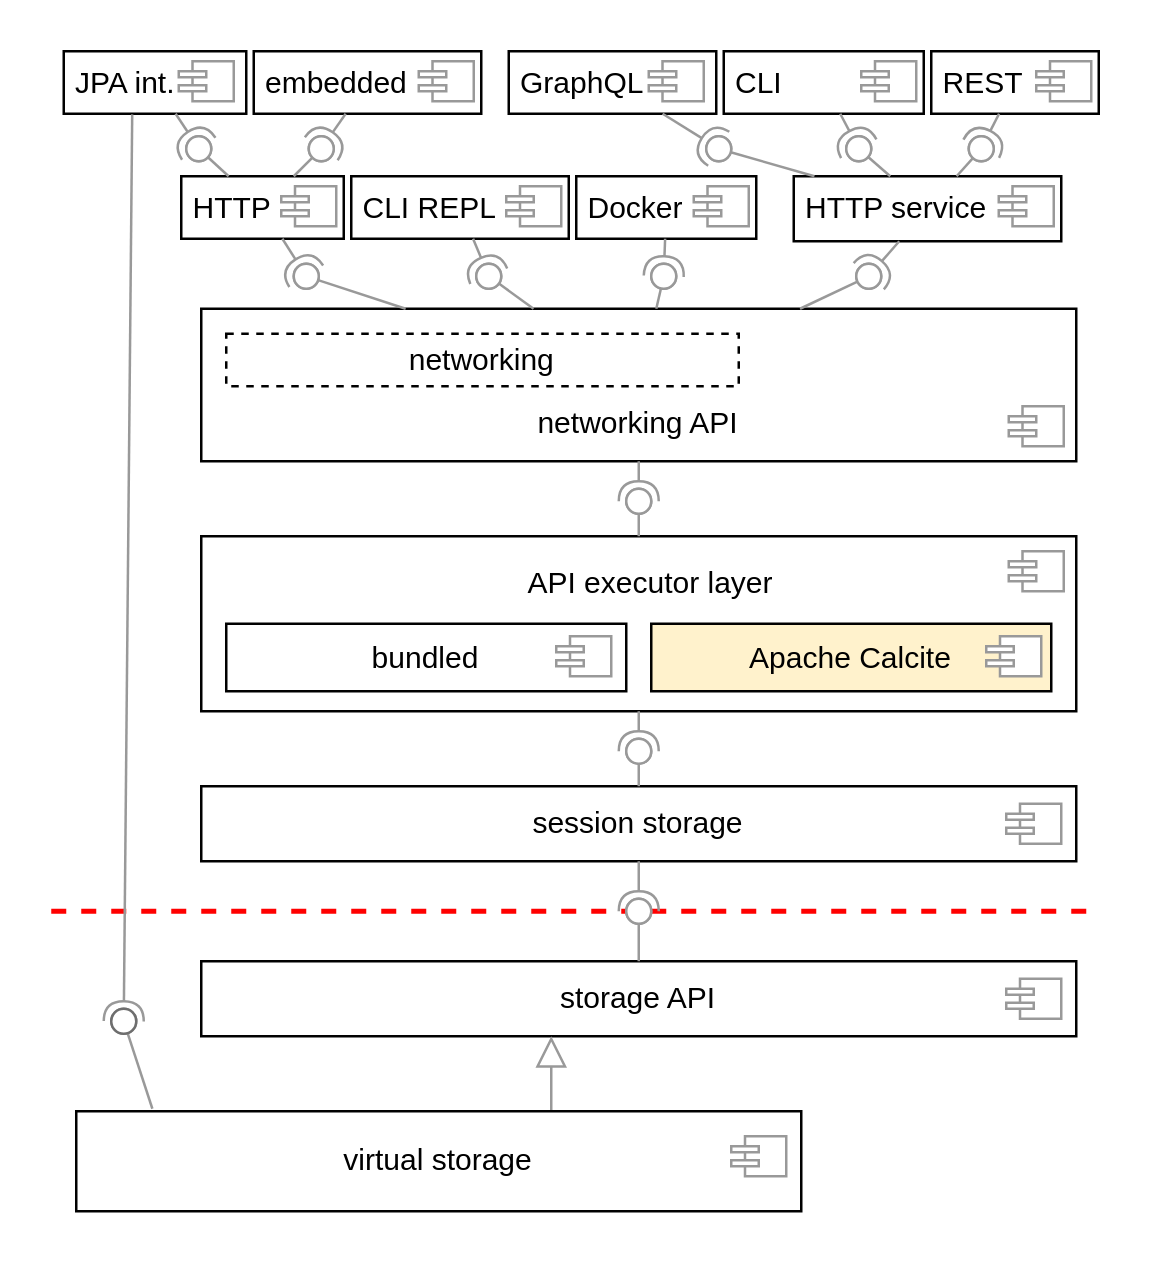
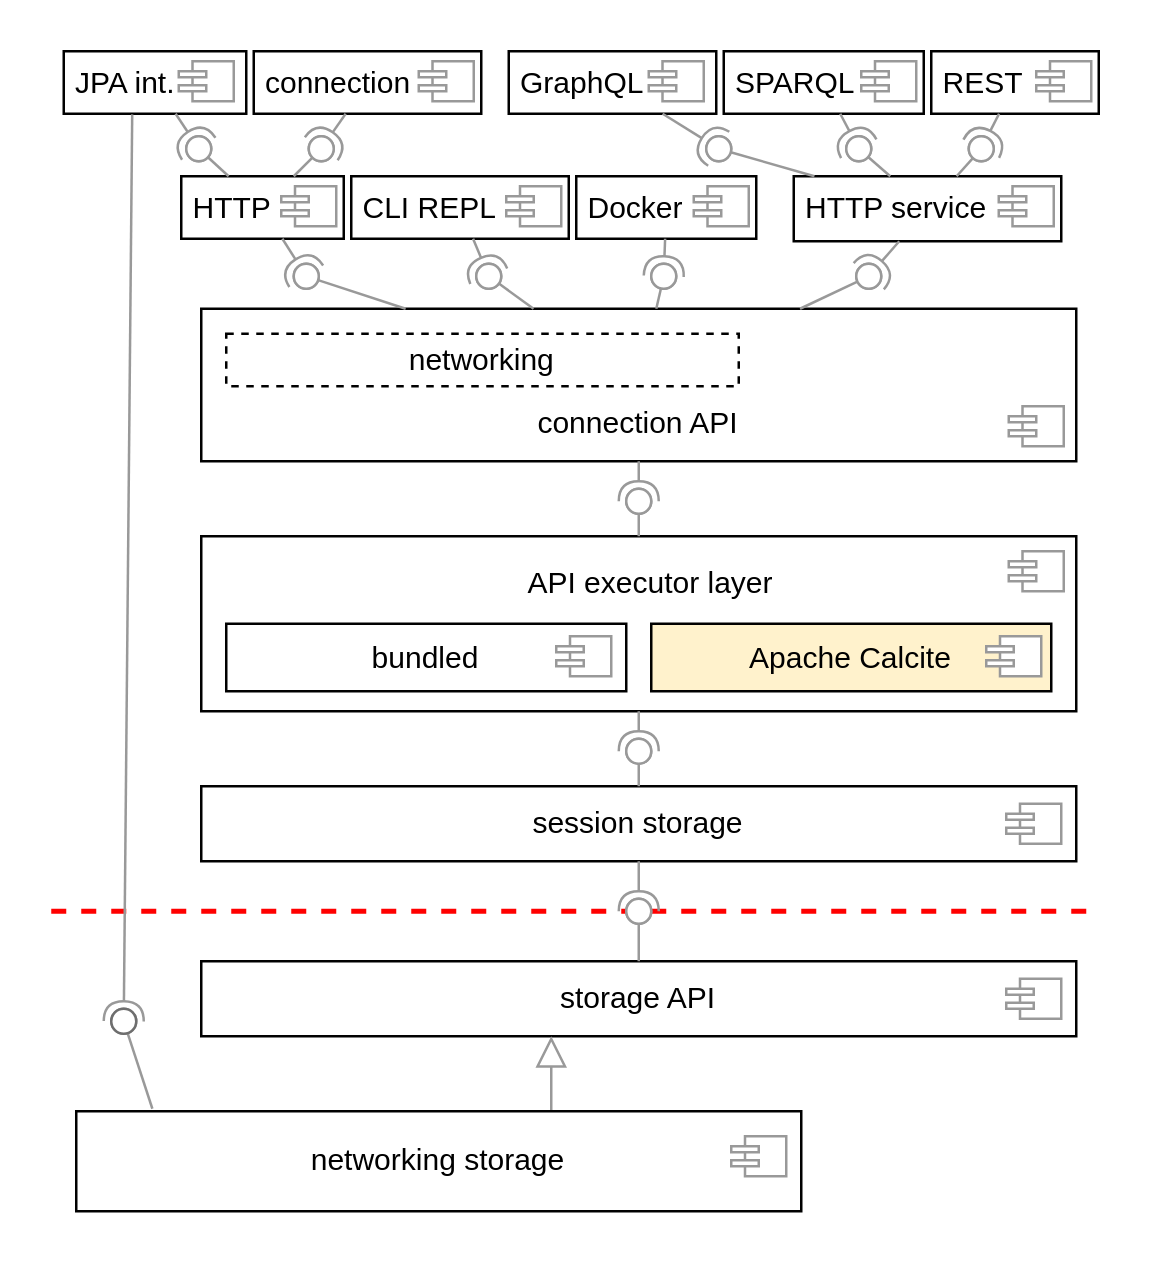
(333, 84) -> (346, 84)
(761, 84) -> (787, 84)
(639, 424) -> (639, 424)
(439, 1161) -> (439, 1161)
